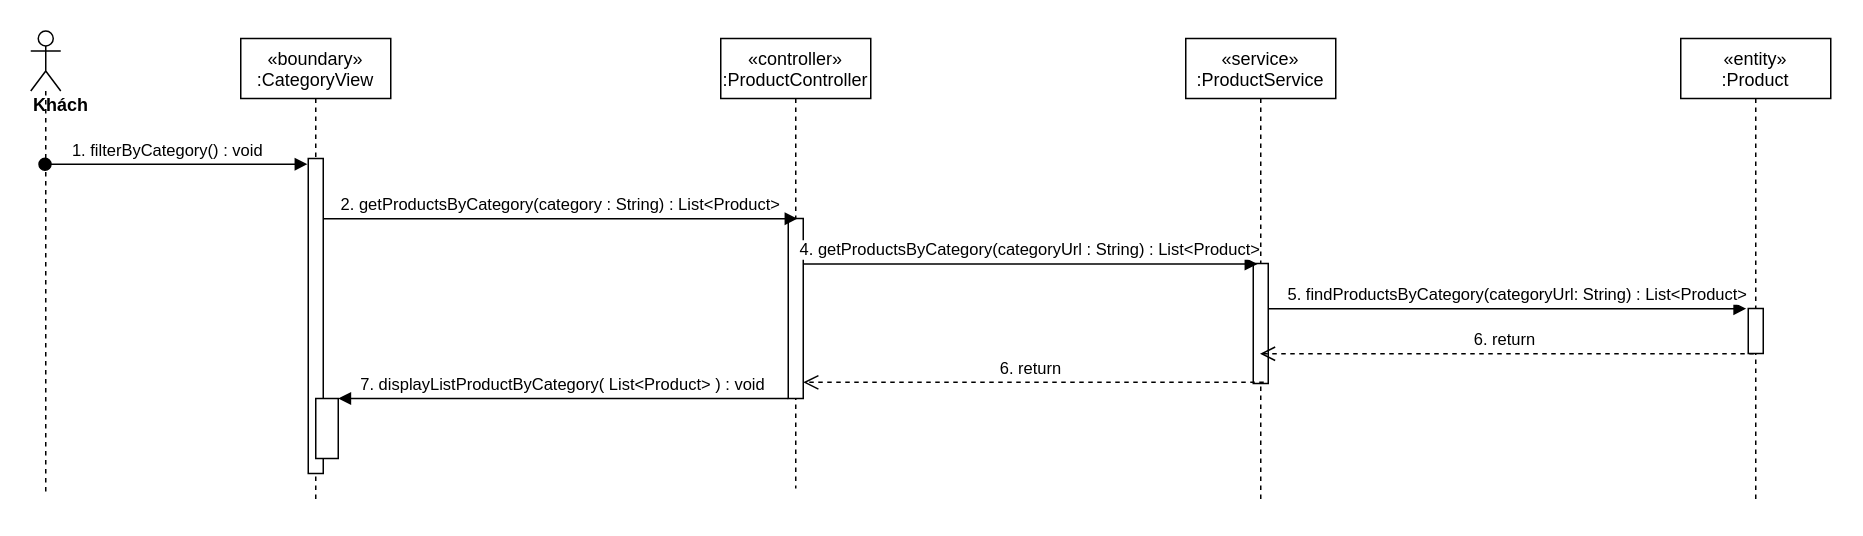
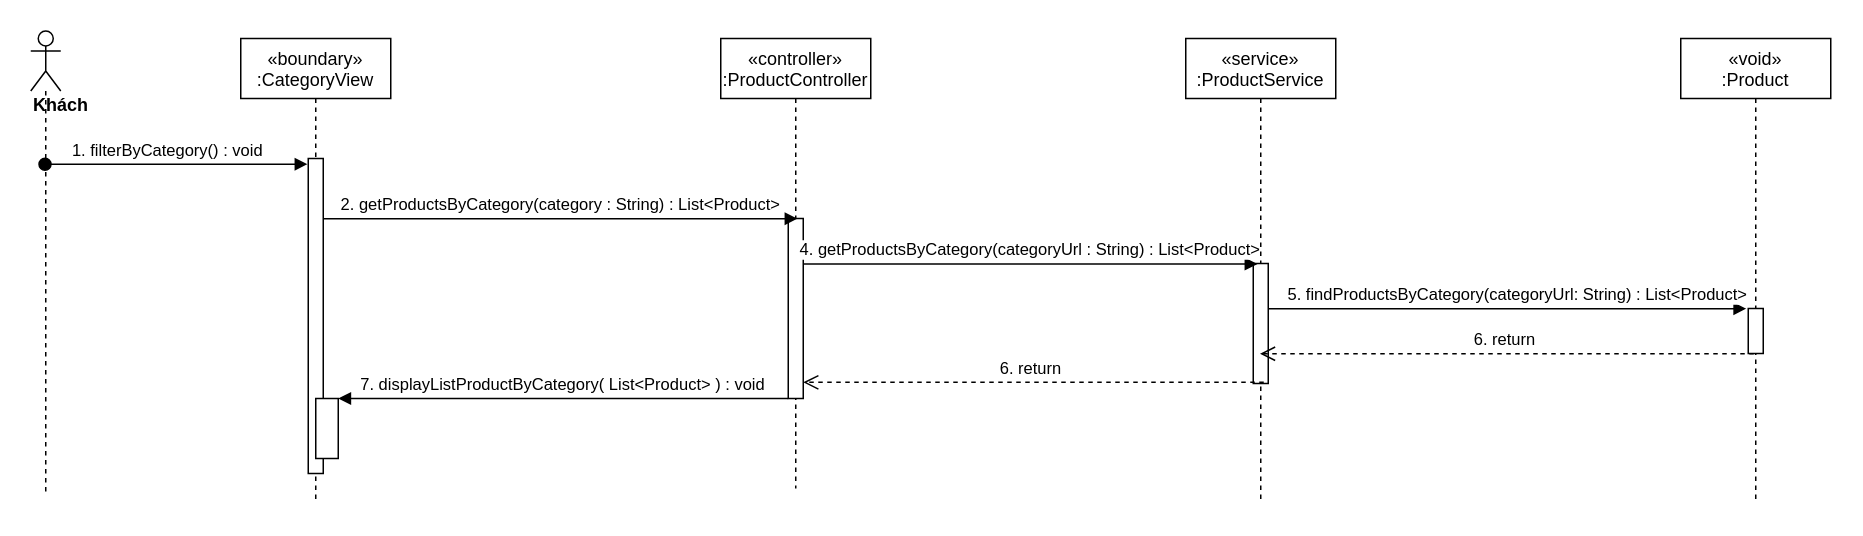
(1755, 59) -> (1755, 59)
